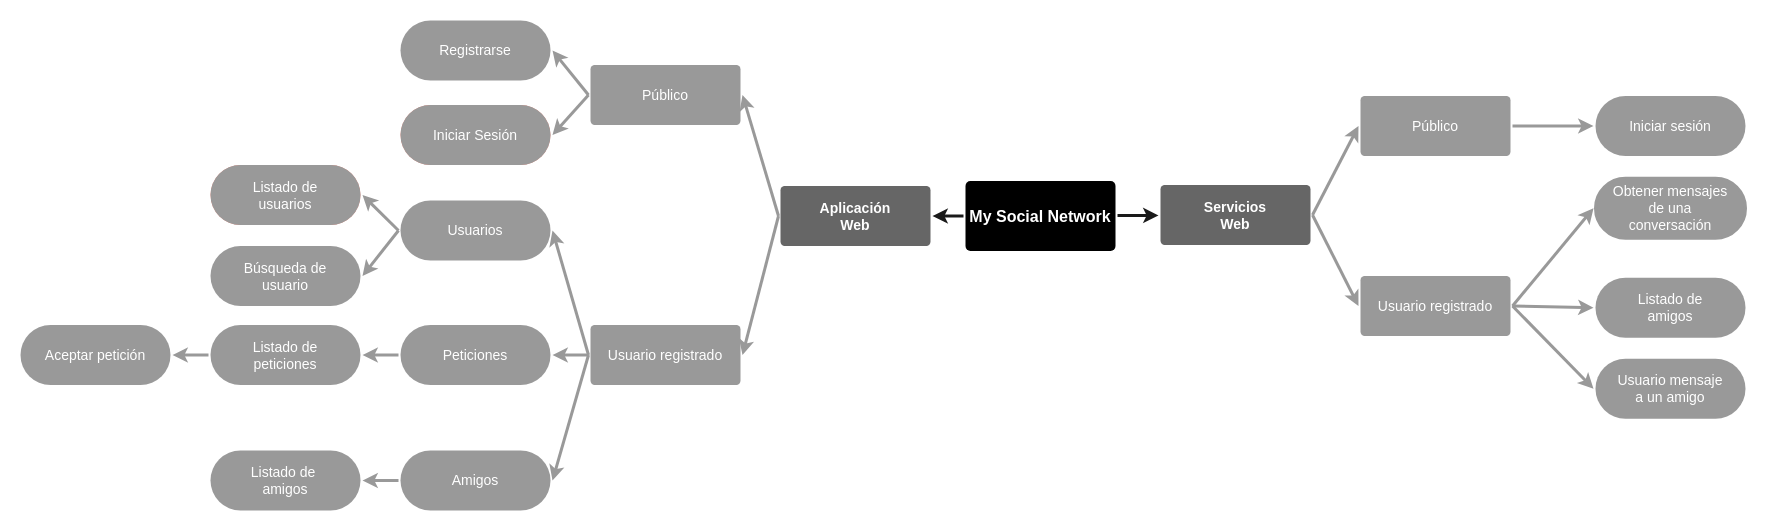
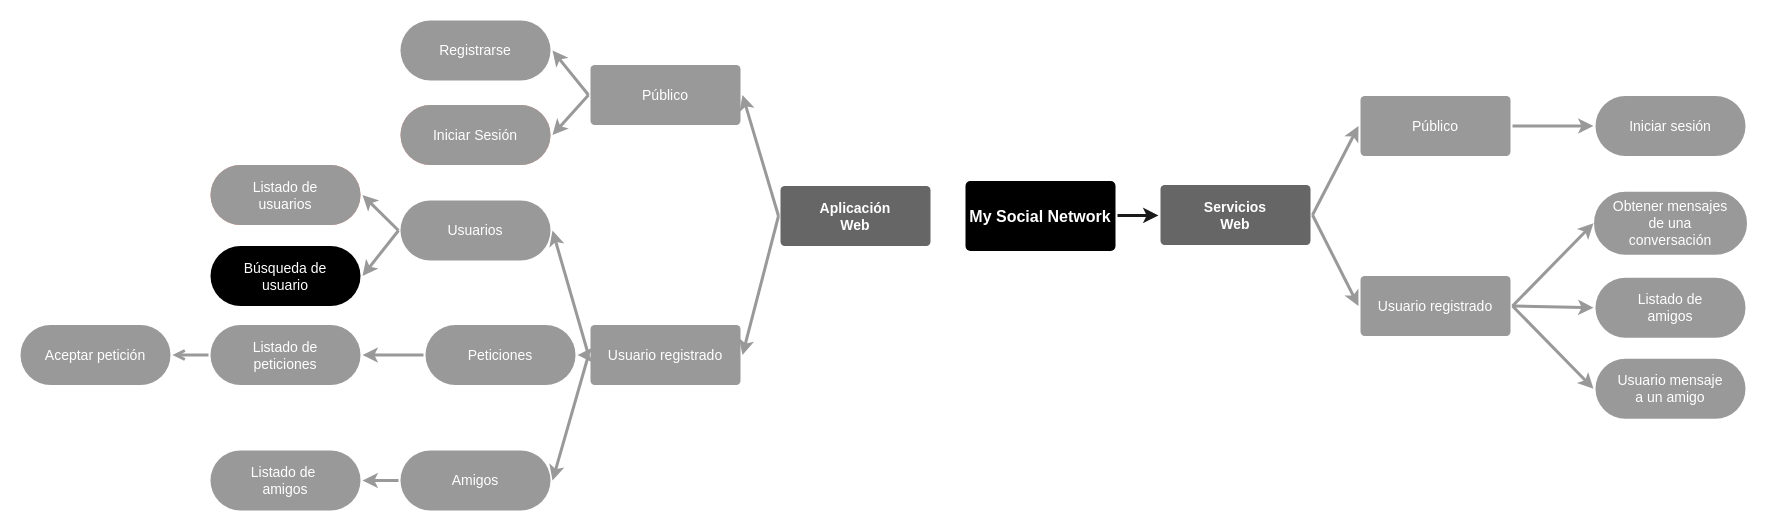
(1671, 208) -> (1671, 223)
(953, 216) -> none
(286, 276) -> (286, 276)
(185, 355) -> (184, 355)
(476, 355) -> (501, 355)
